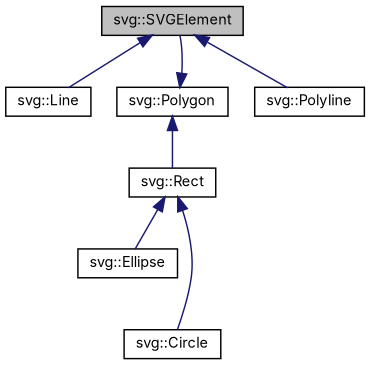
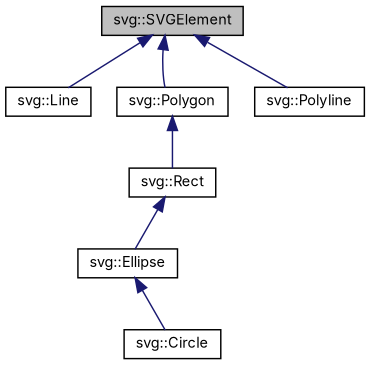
(182, 54) -> (163, 69)
(192, 271) -> (154, 310)
